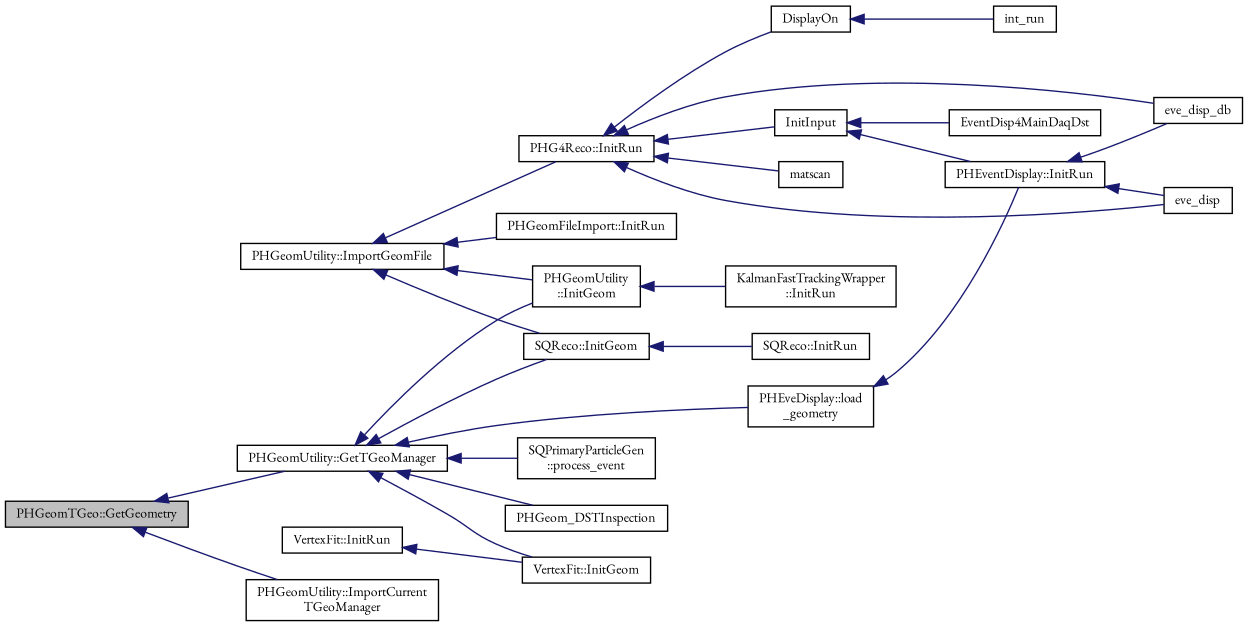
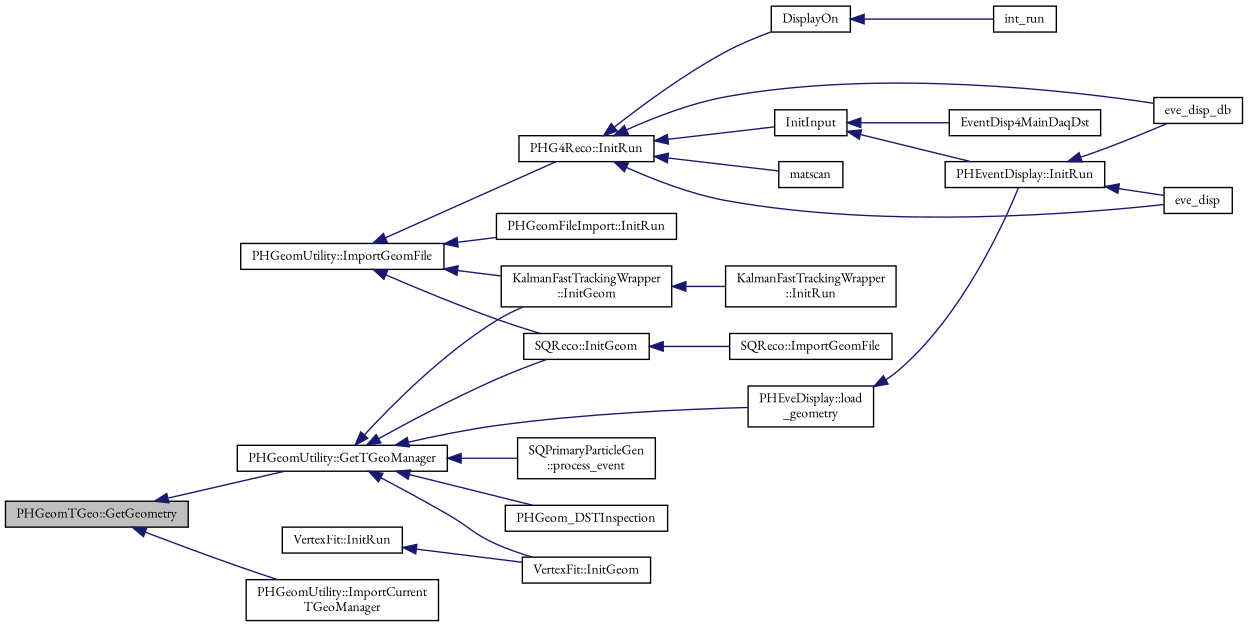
(586, 286) -> (586, 286)
(811, 346) -> (811, 346)
